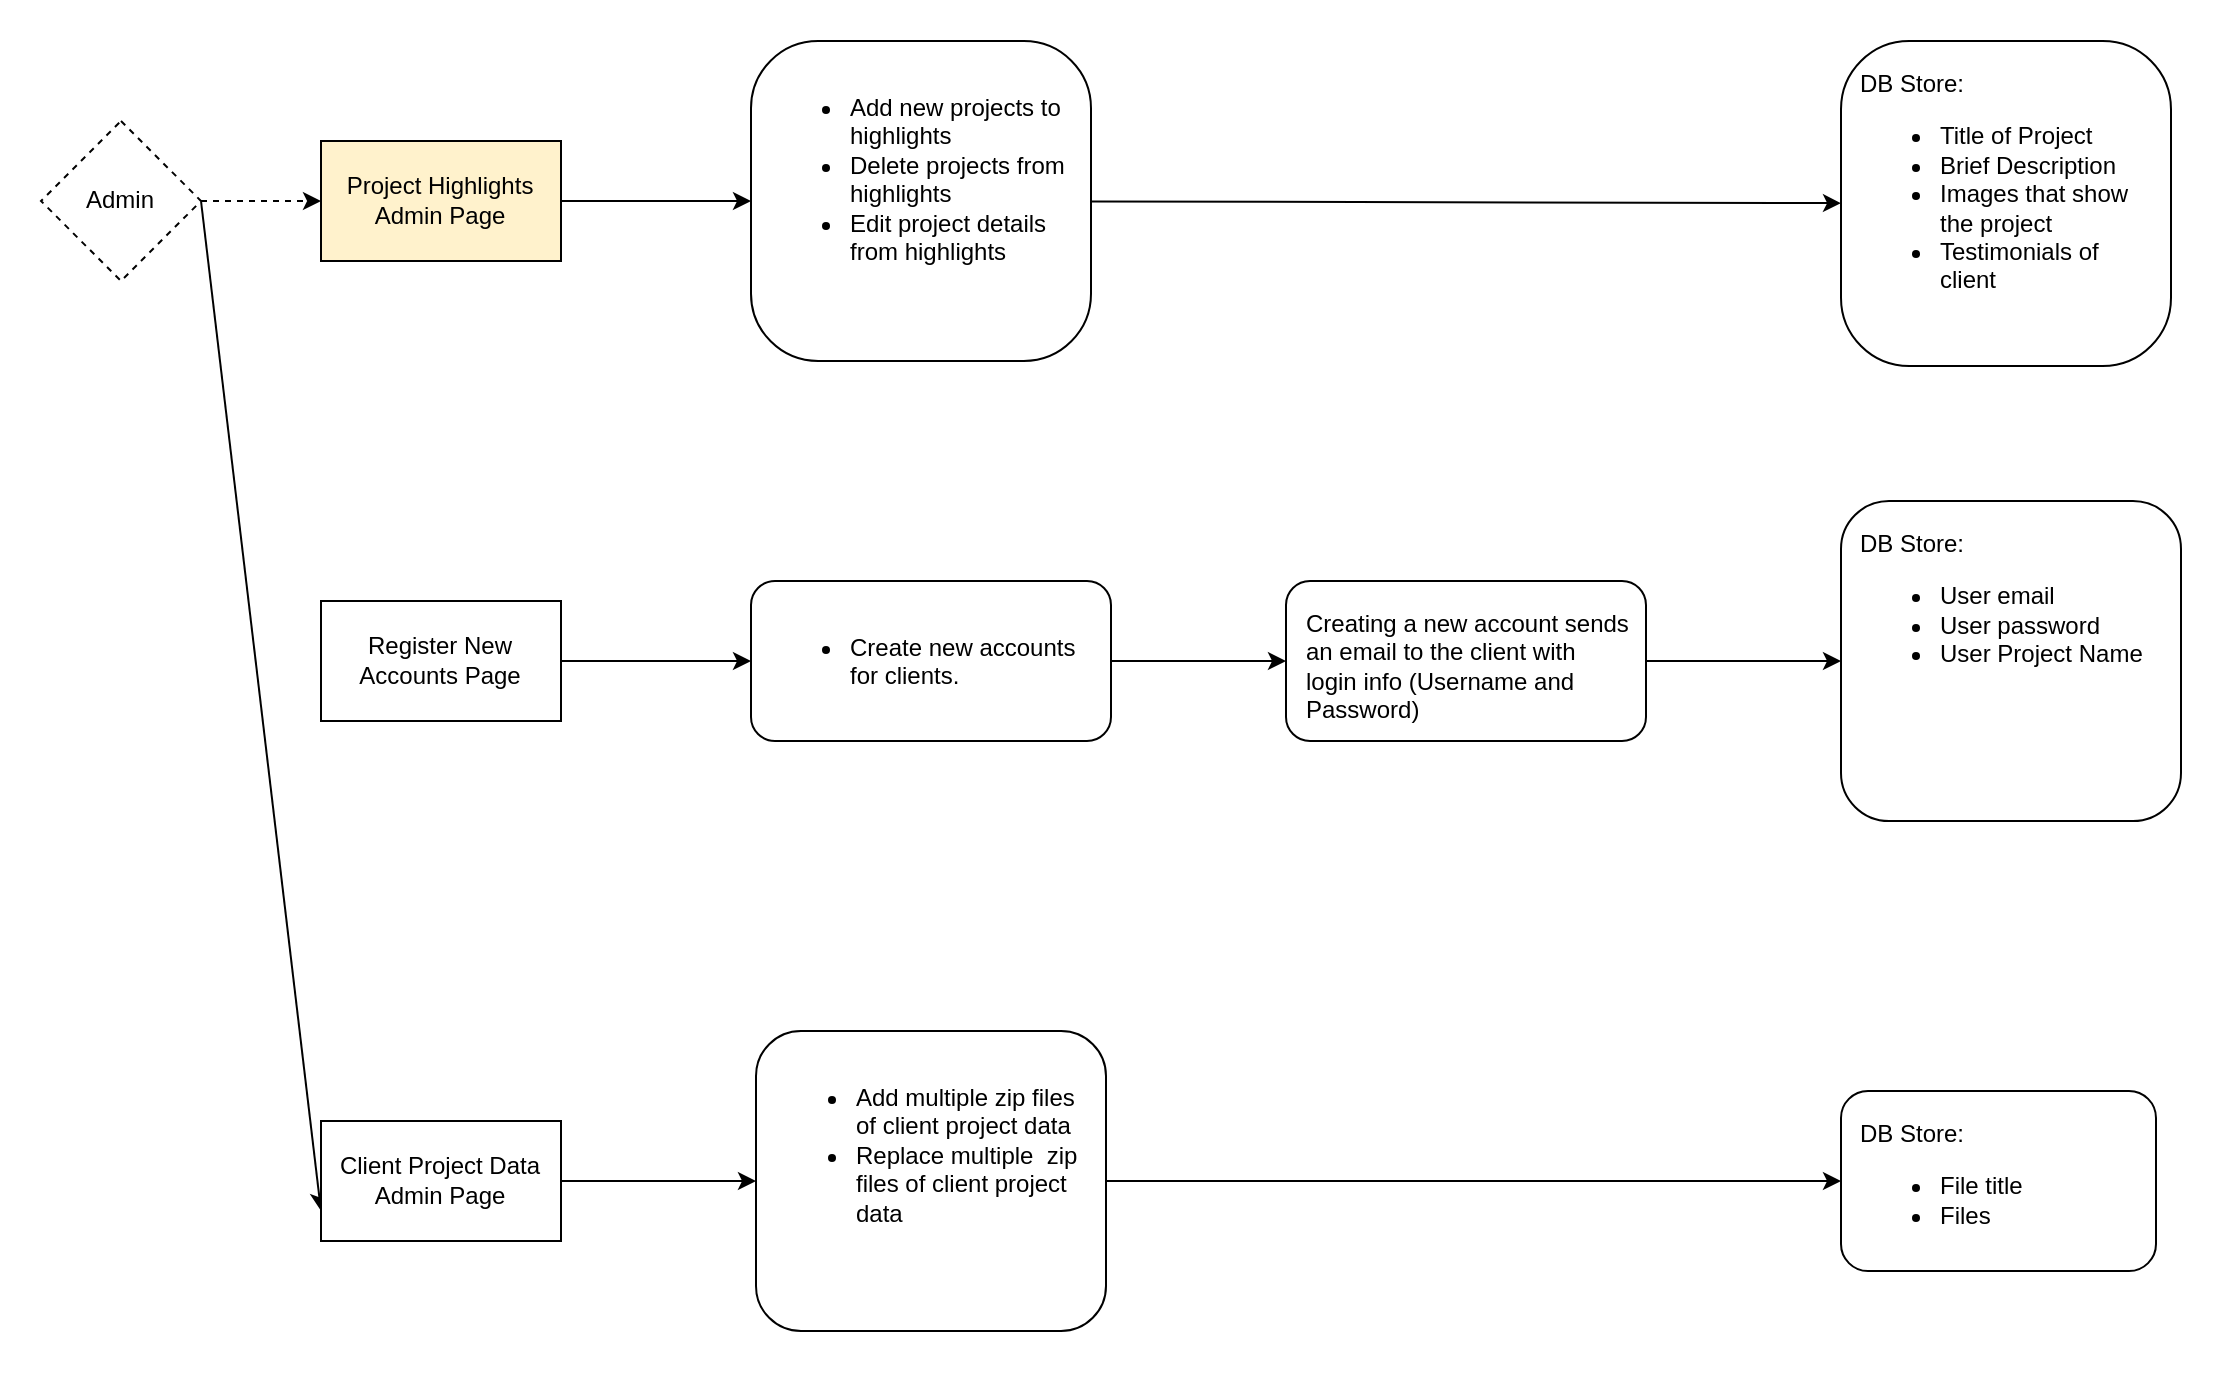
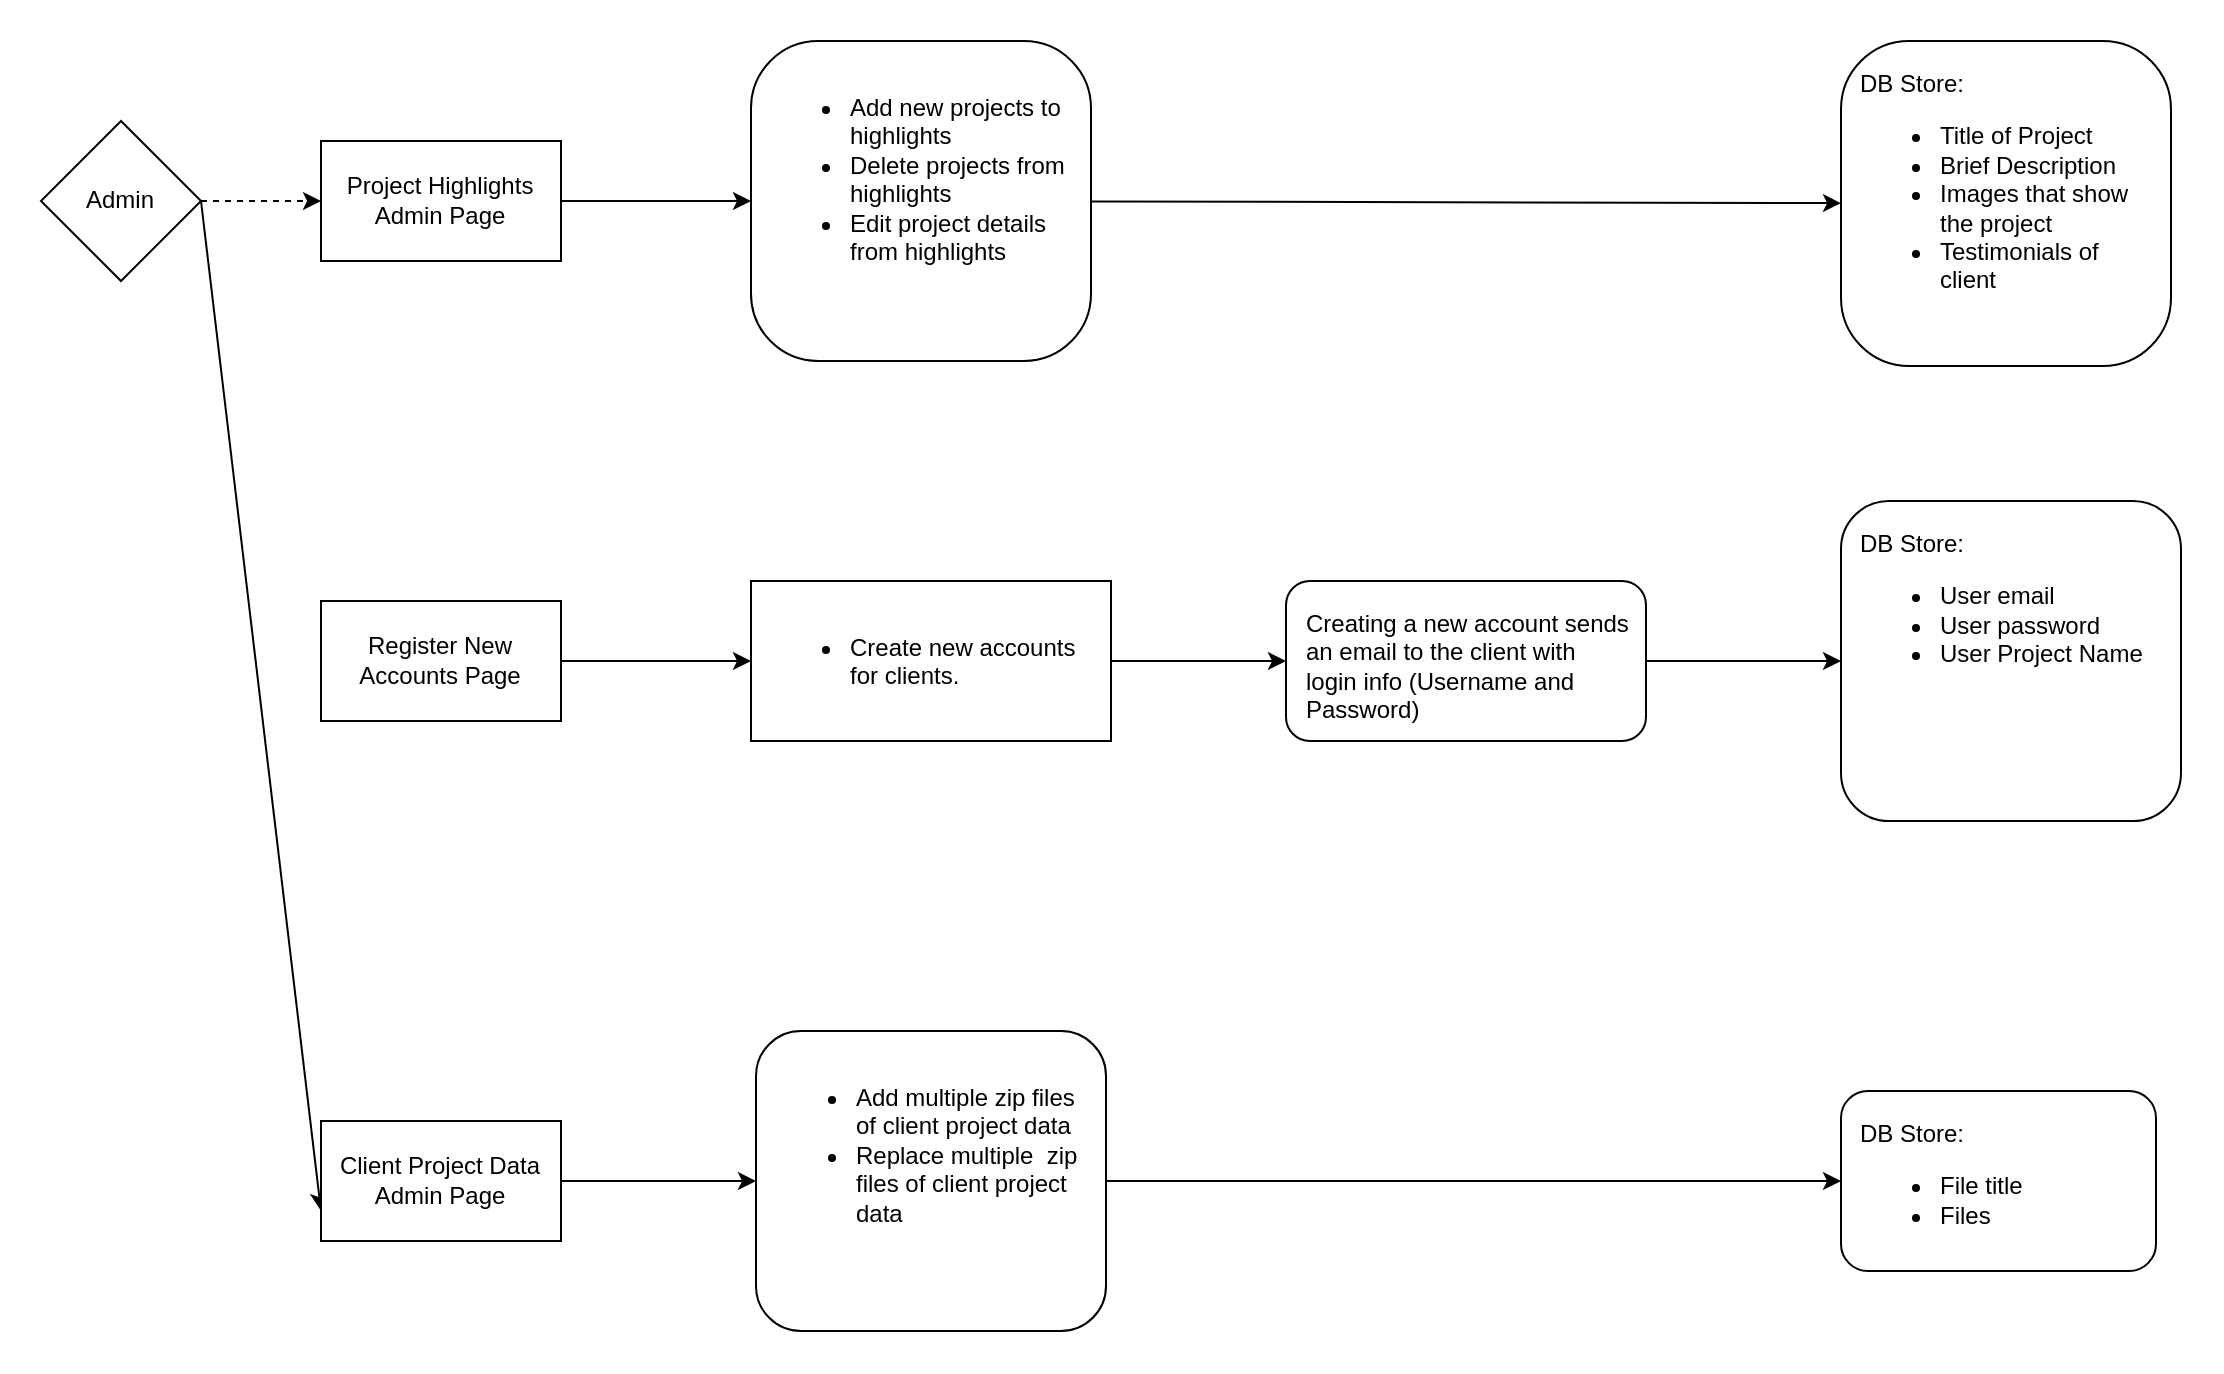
(121, 201) -> (121, 201)
(441, 201) -> (441, 201)
(931, 661) -> (931, 661)
